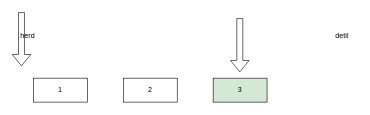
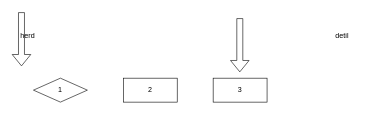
(60, 90) -> (60, 90)
(240, 90) -> (240, 90)
